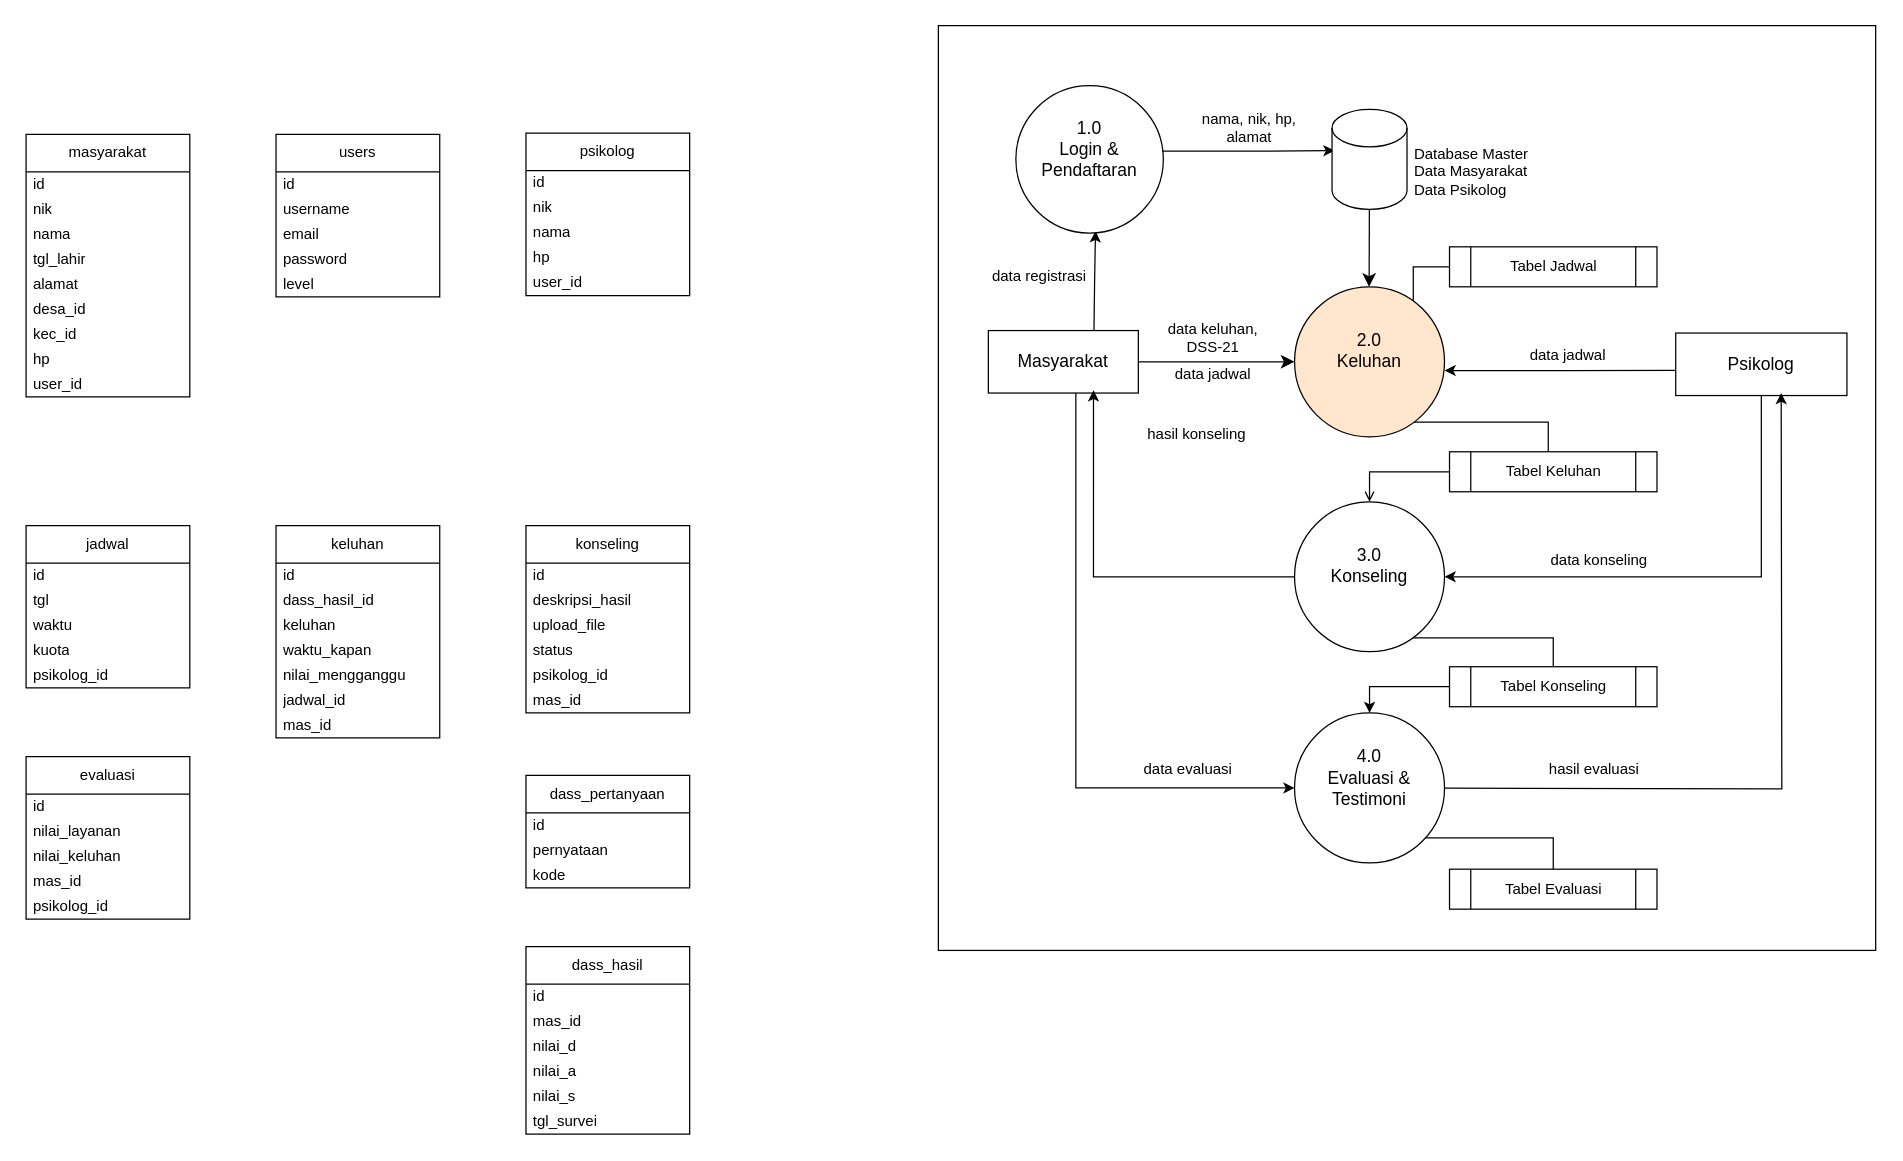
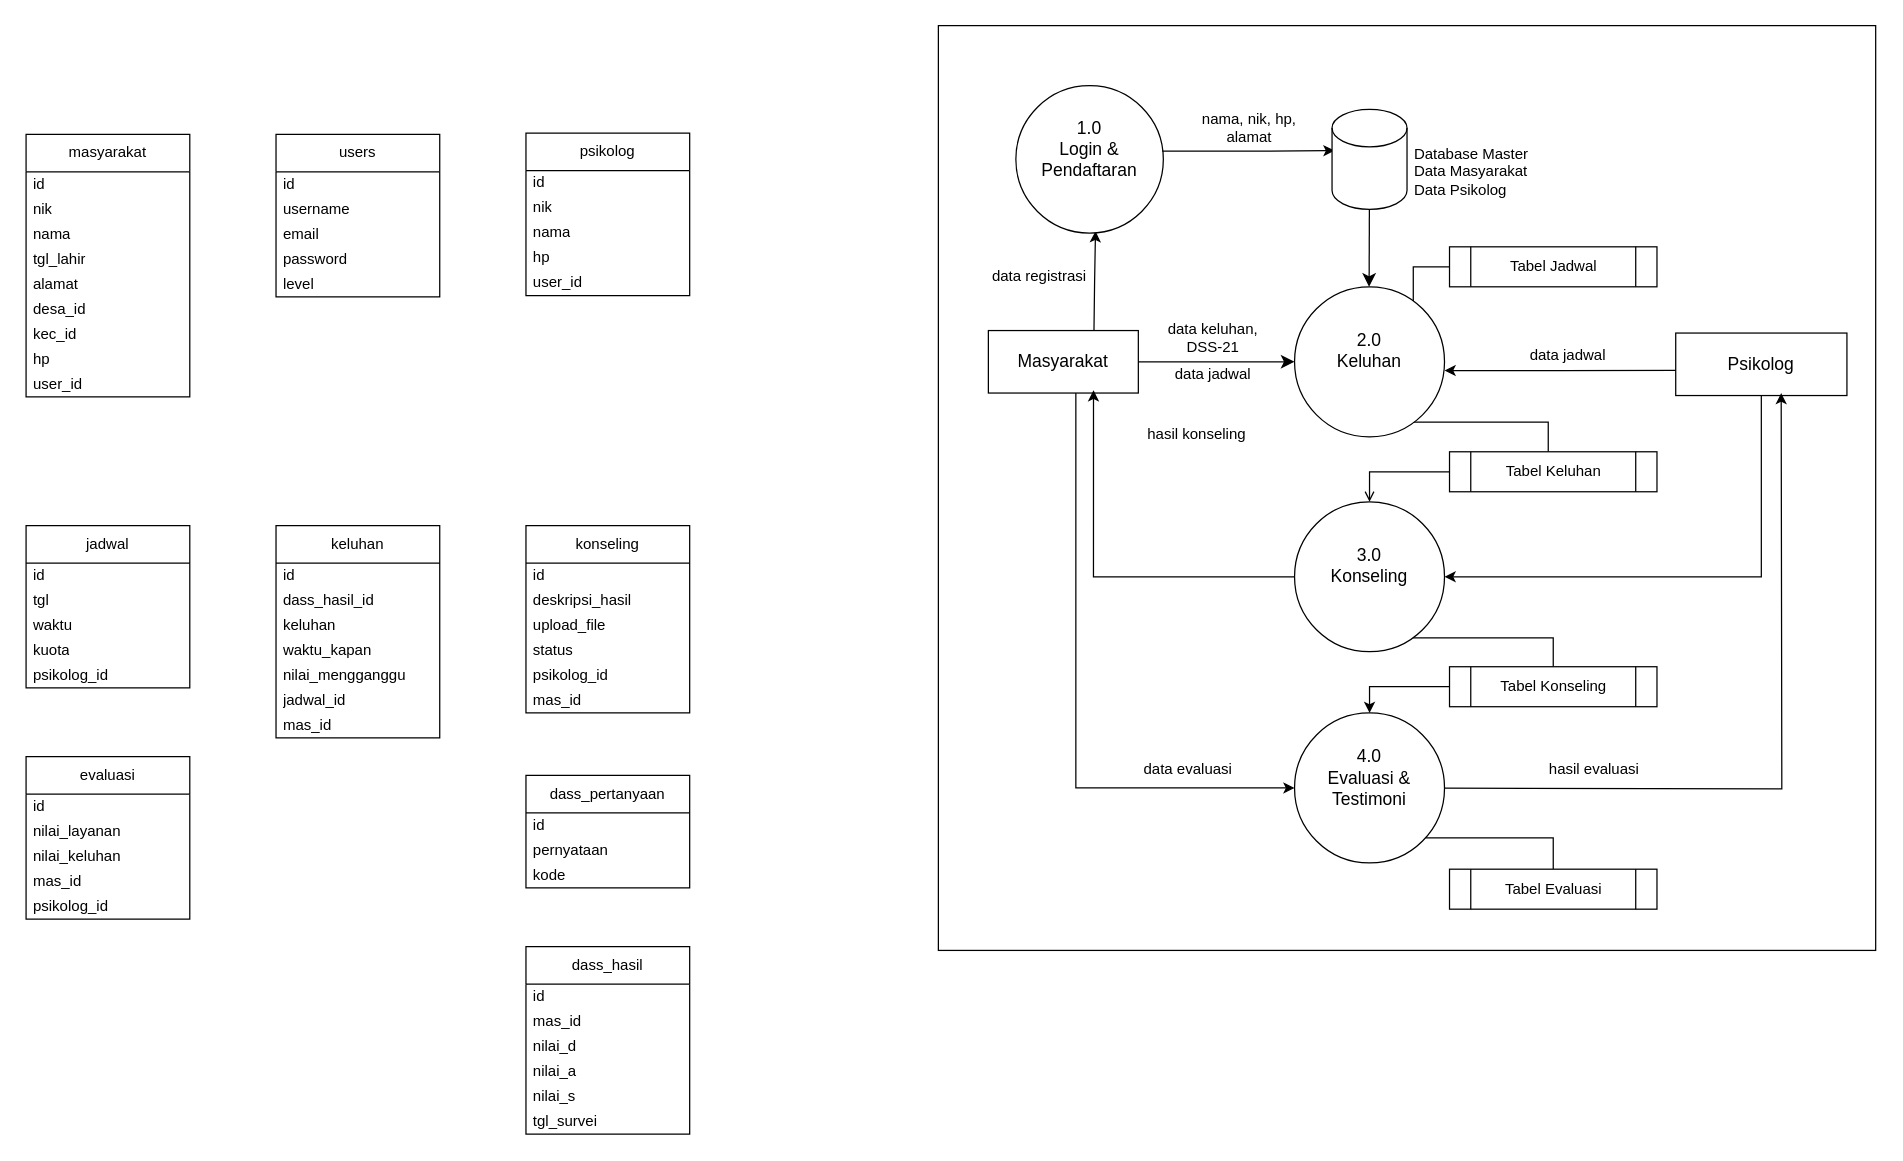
(1369, 362) -> (1369, 362)
(1599, 561) -> none
